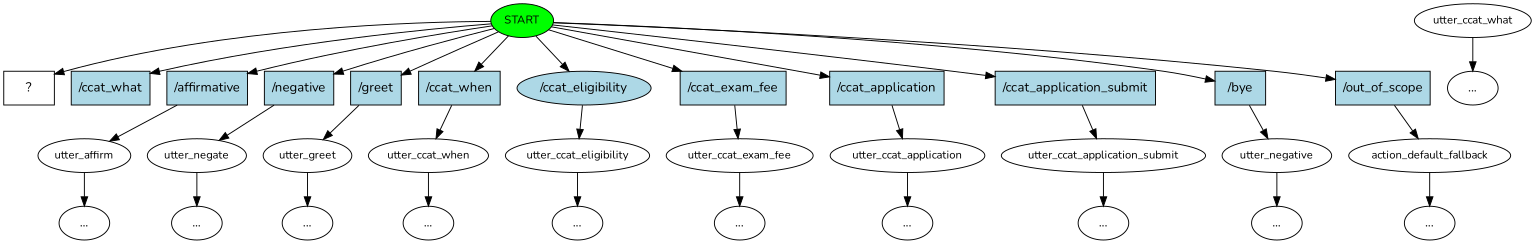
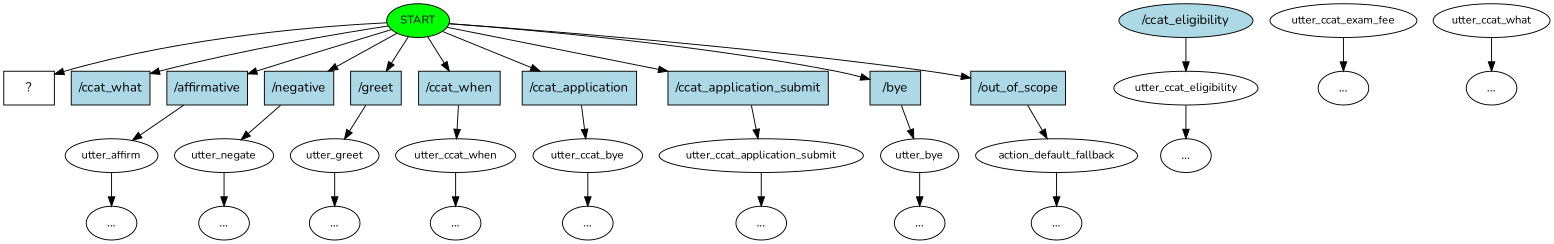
(549, 50) -> none
(733, 88) -> none
(908, 156) -> (588, 156)
(1277, 156) -> (920, 156)
